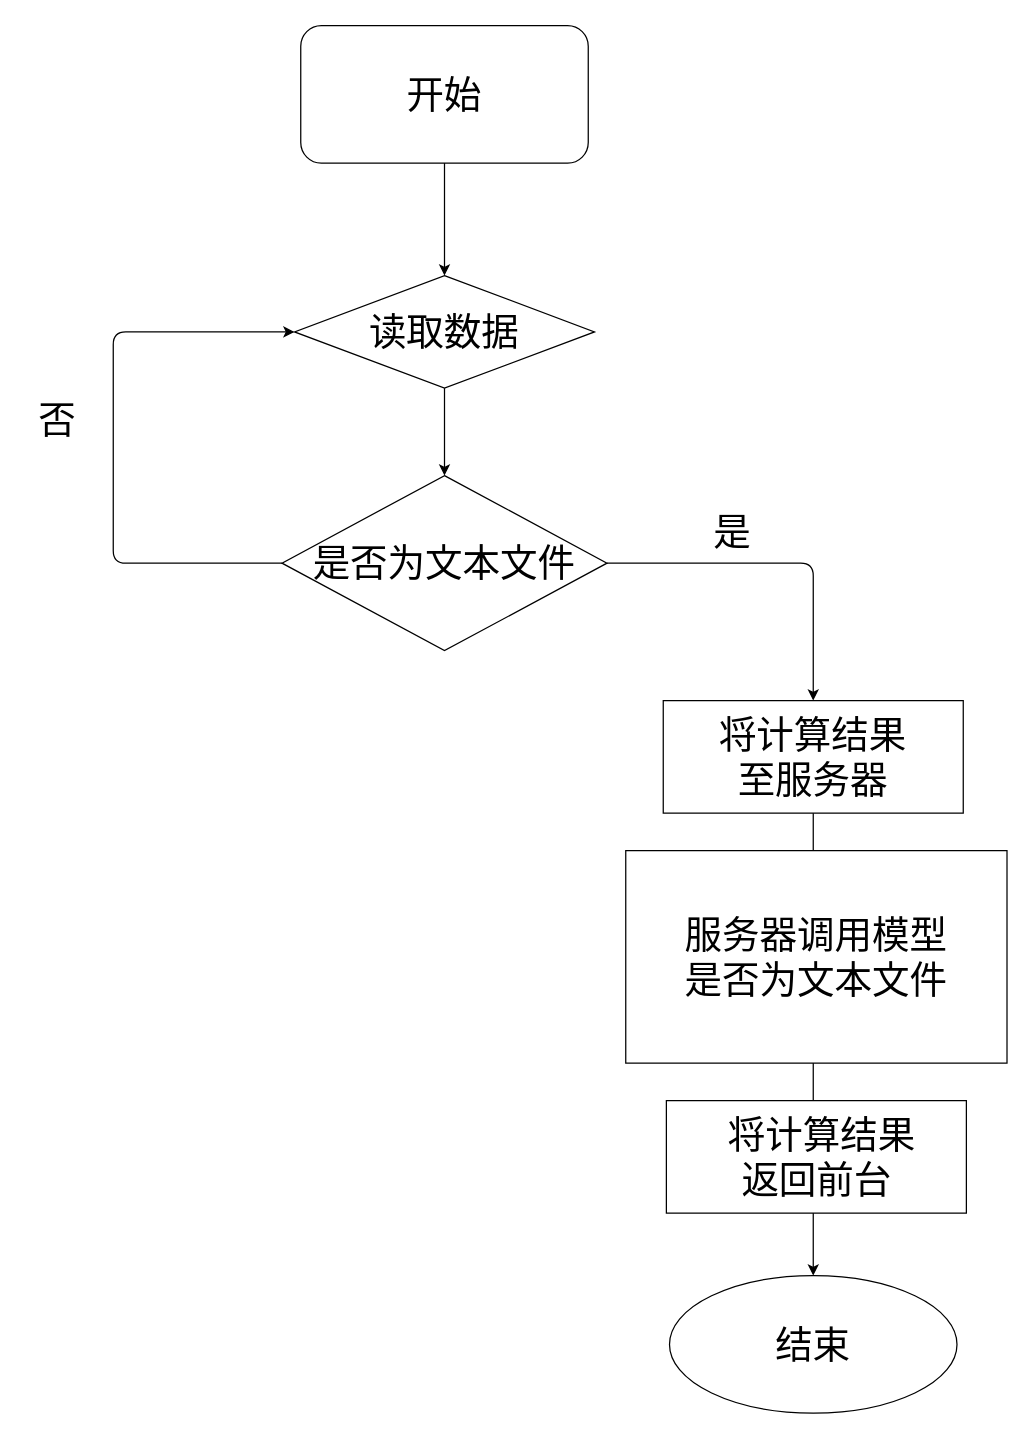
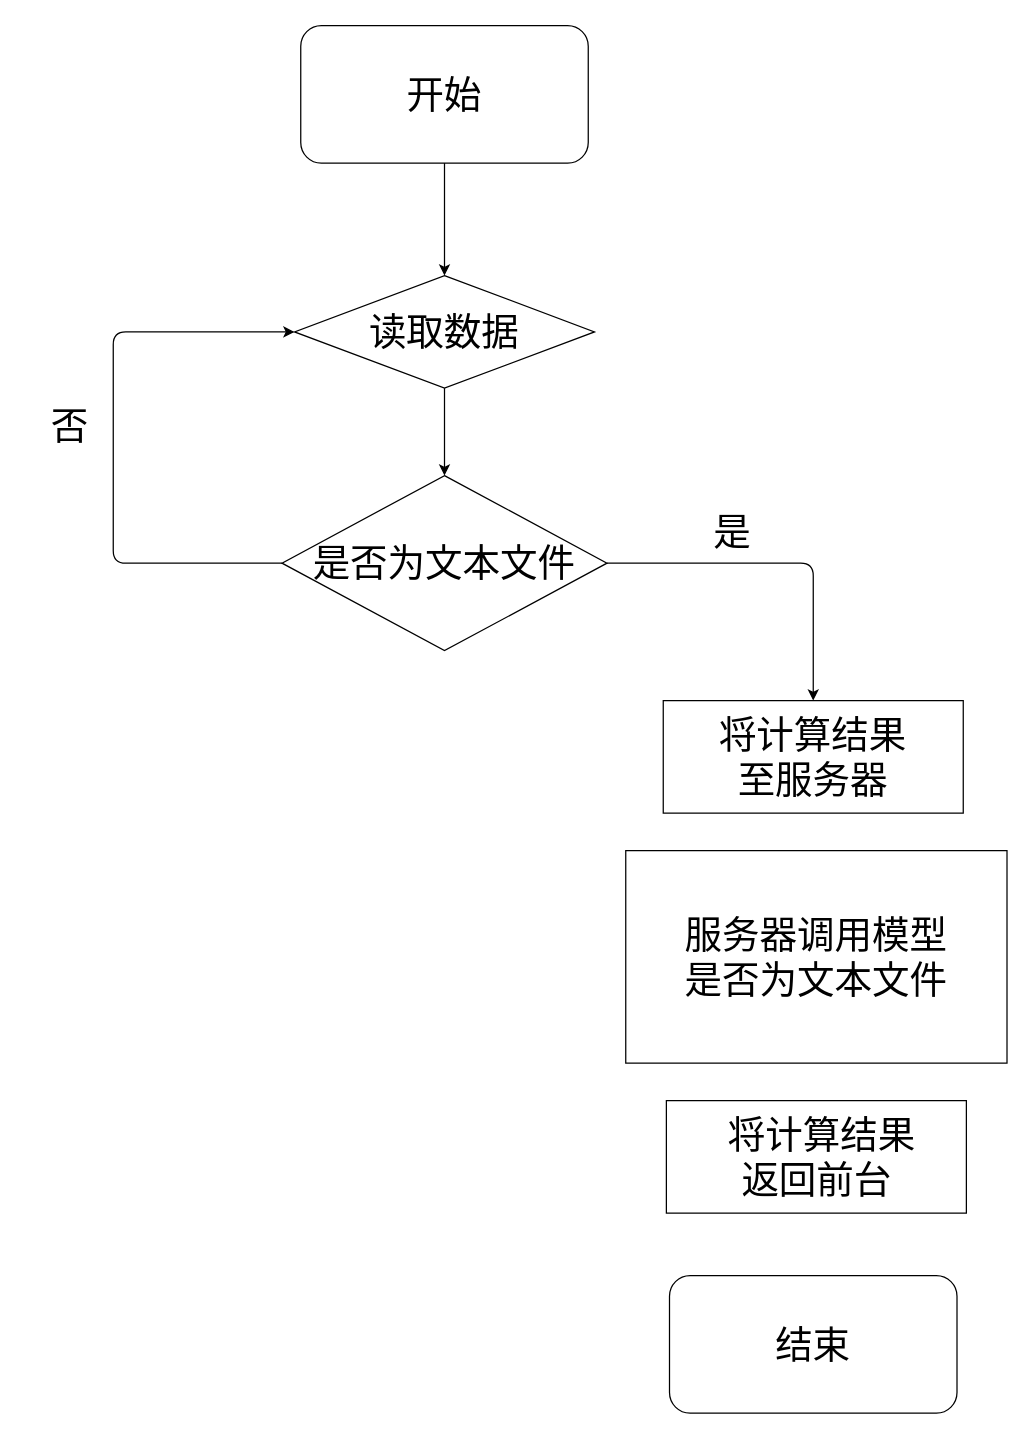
(57, 419) -> (69, 426)
(813, 1240) -> none
(813, 1344) -> (813, 1344)
